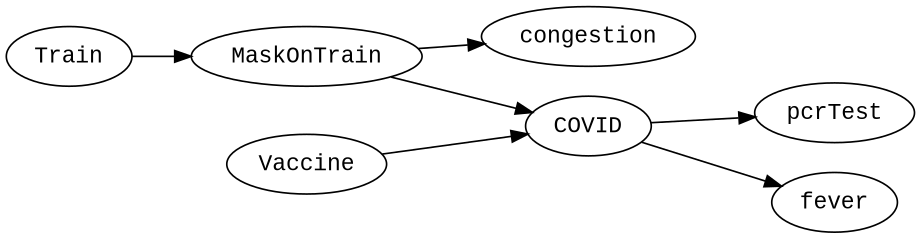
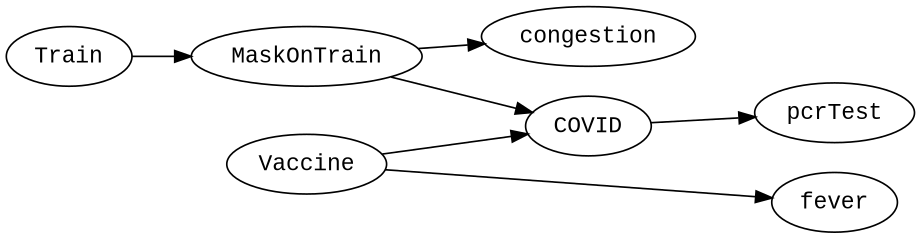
(703, 162) -> (570, 183)
